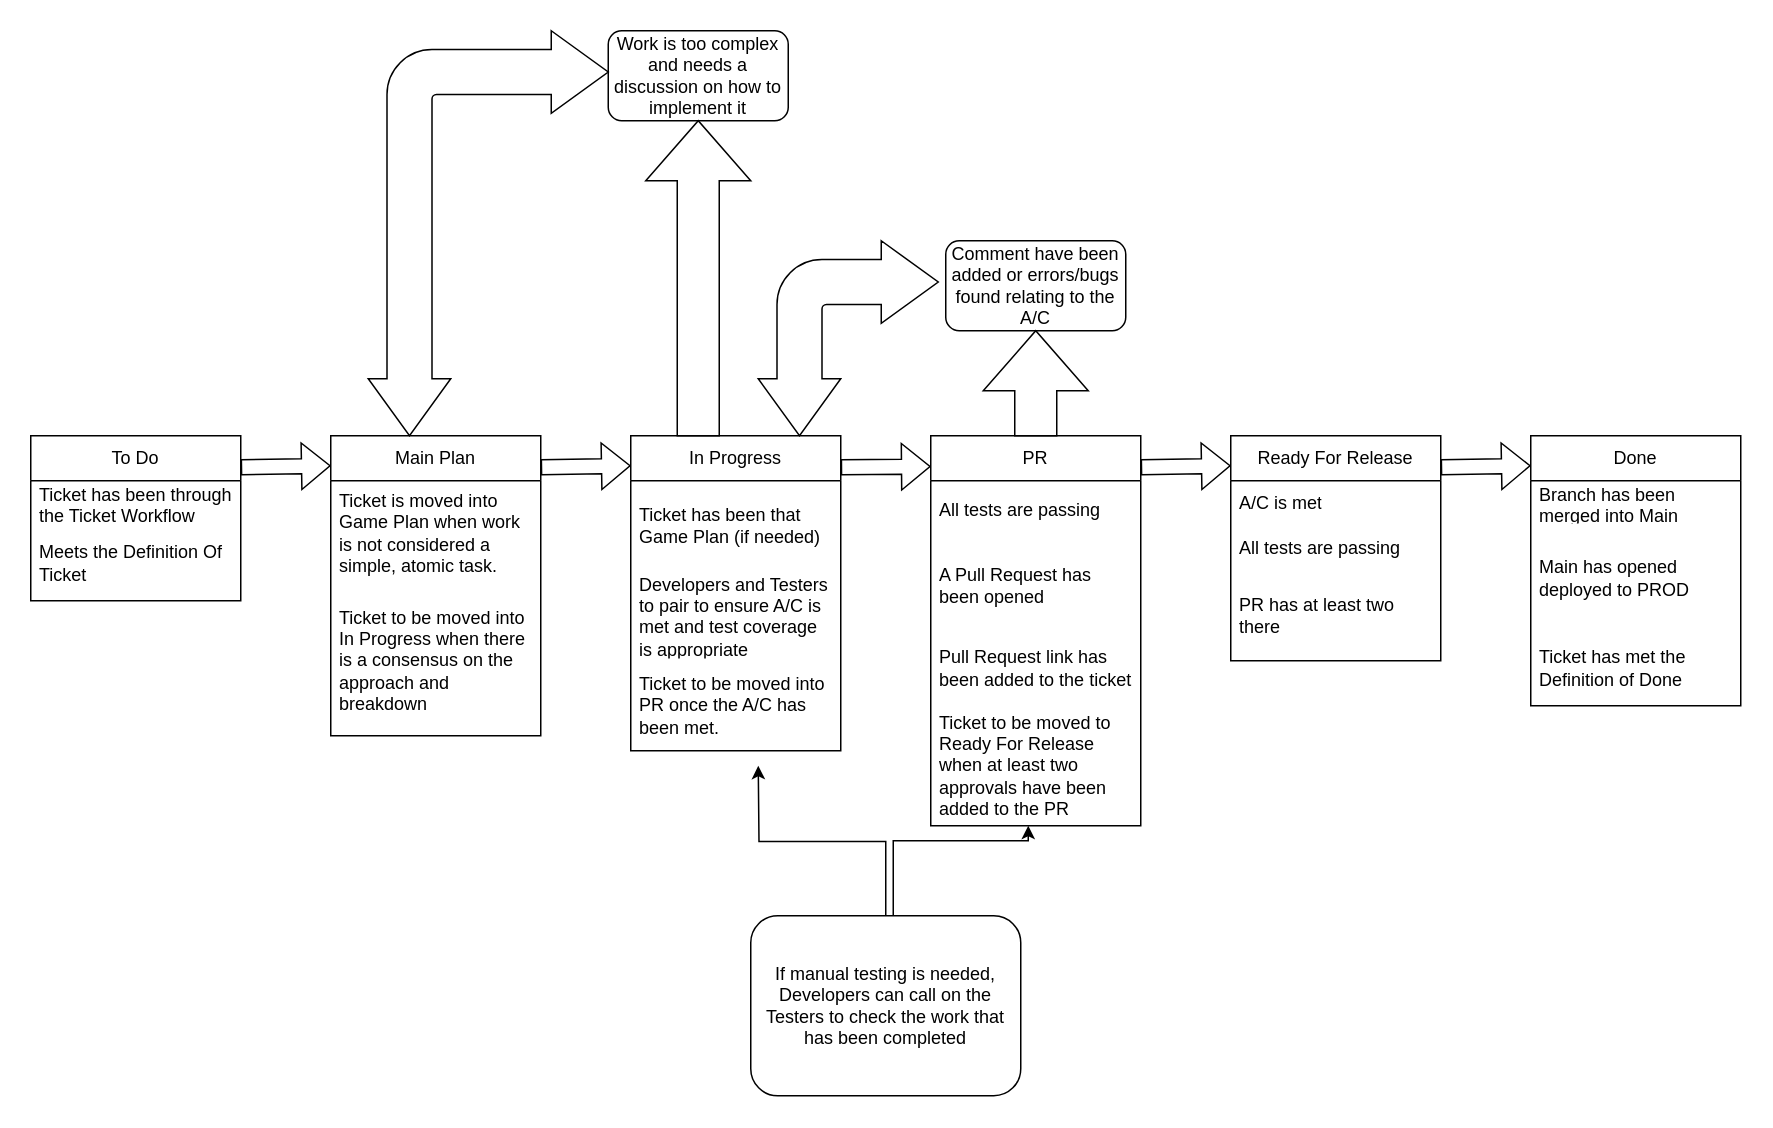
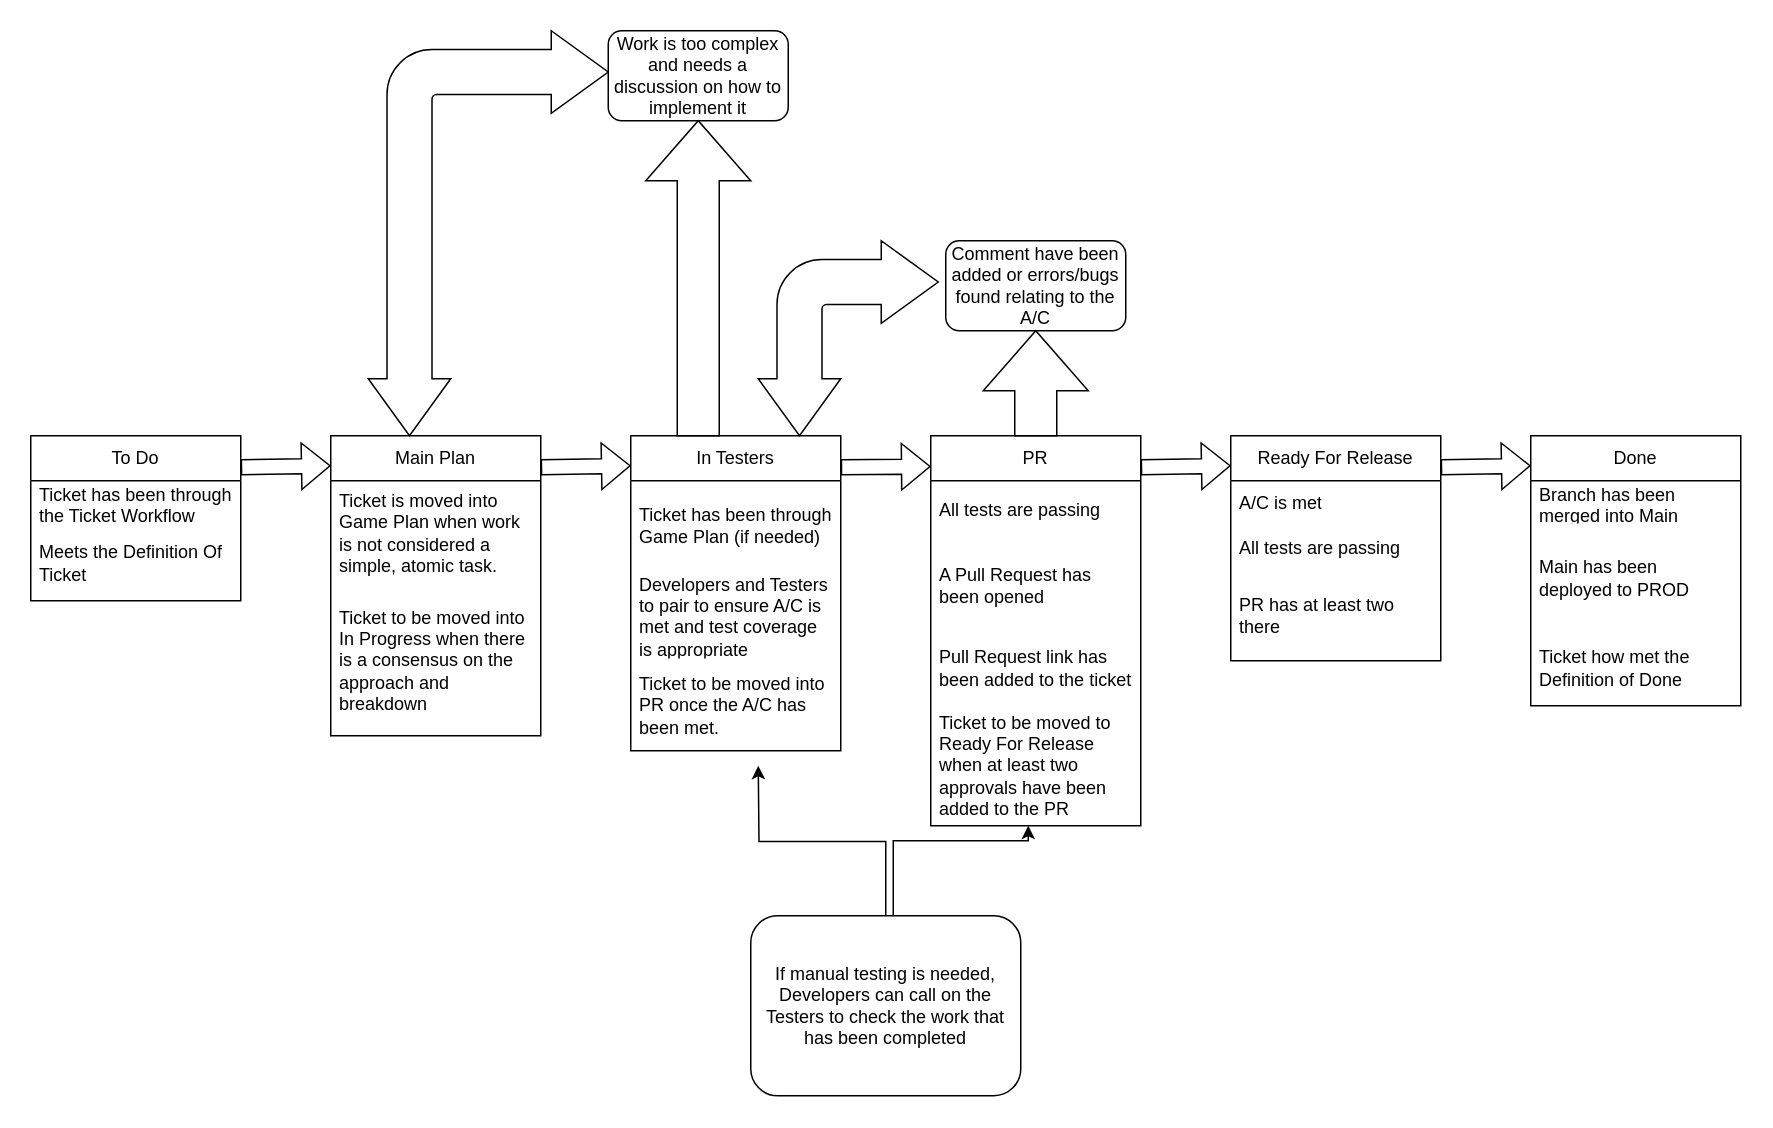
(736, 458) -> (736, 458)
(737, 526) -> (737, 526)
(1637, 578) -> (1637, 578)
(1637, 668) -> (1637, 668)
